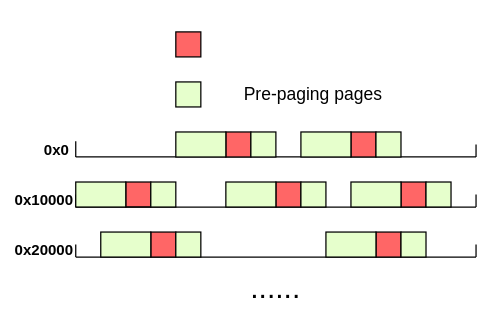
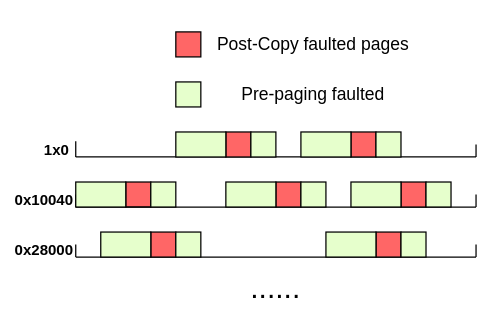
none -> (313, 44)
(313, 94) -> (313, 94)
(57, 151) -> (57, 151)
(44, 201) -> (44, 201)
(44, 251) -> (44, 251)
